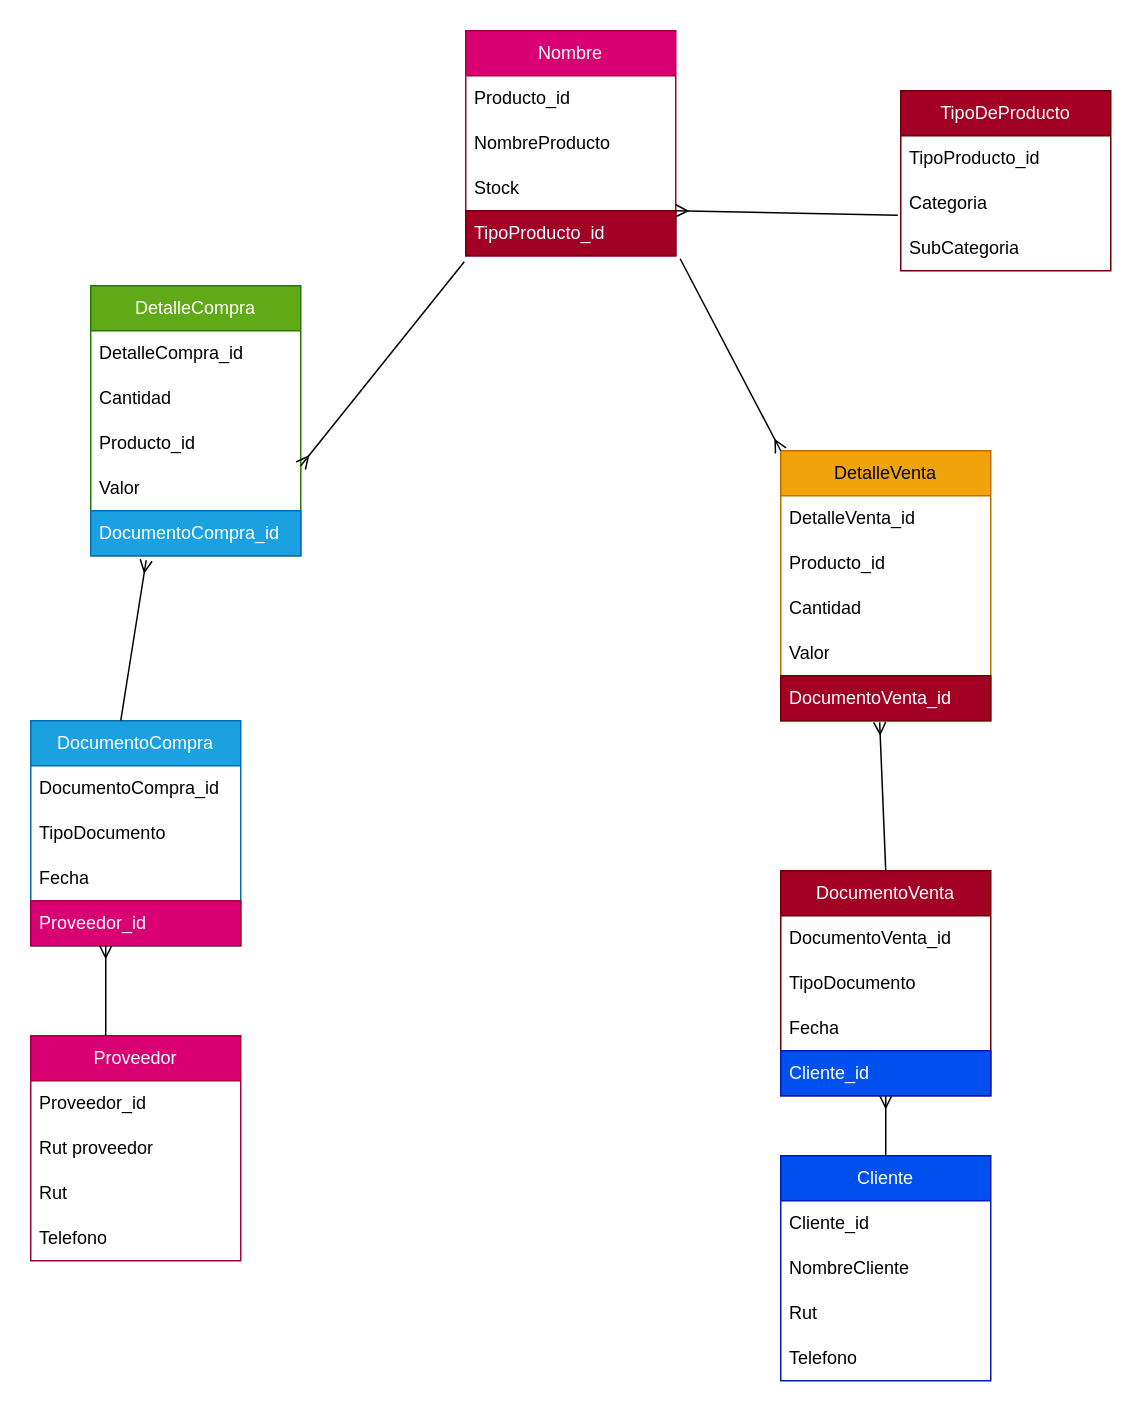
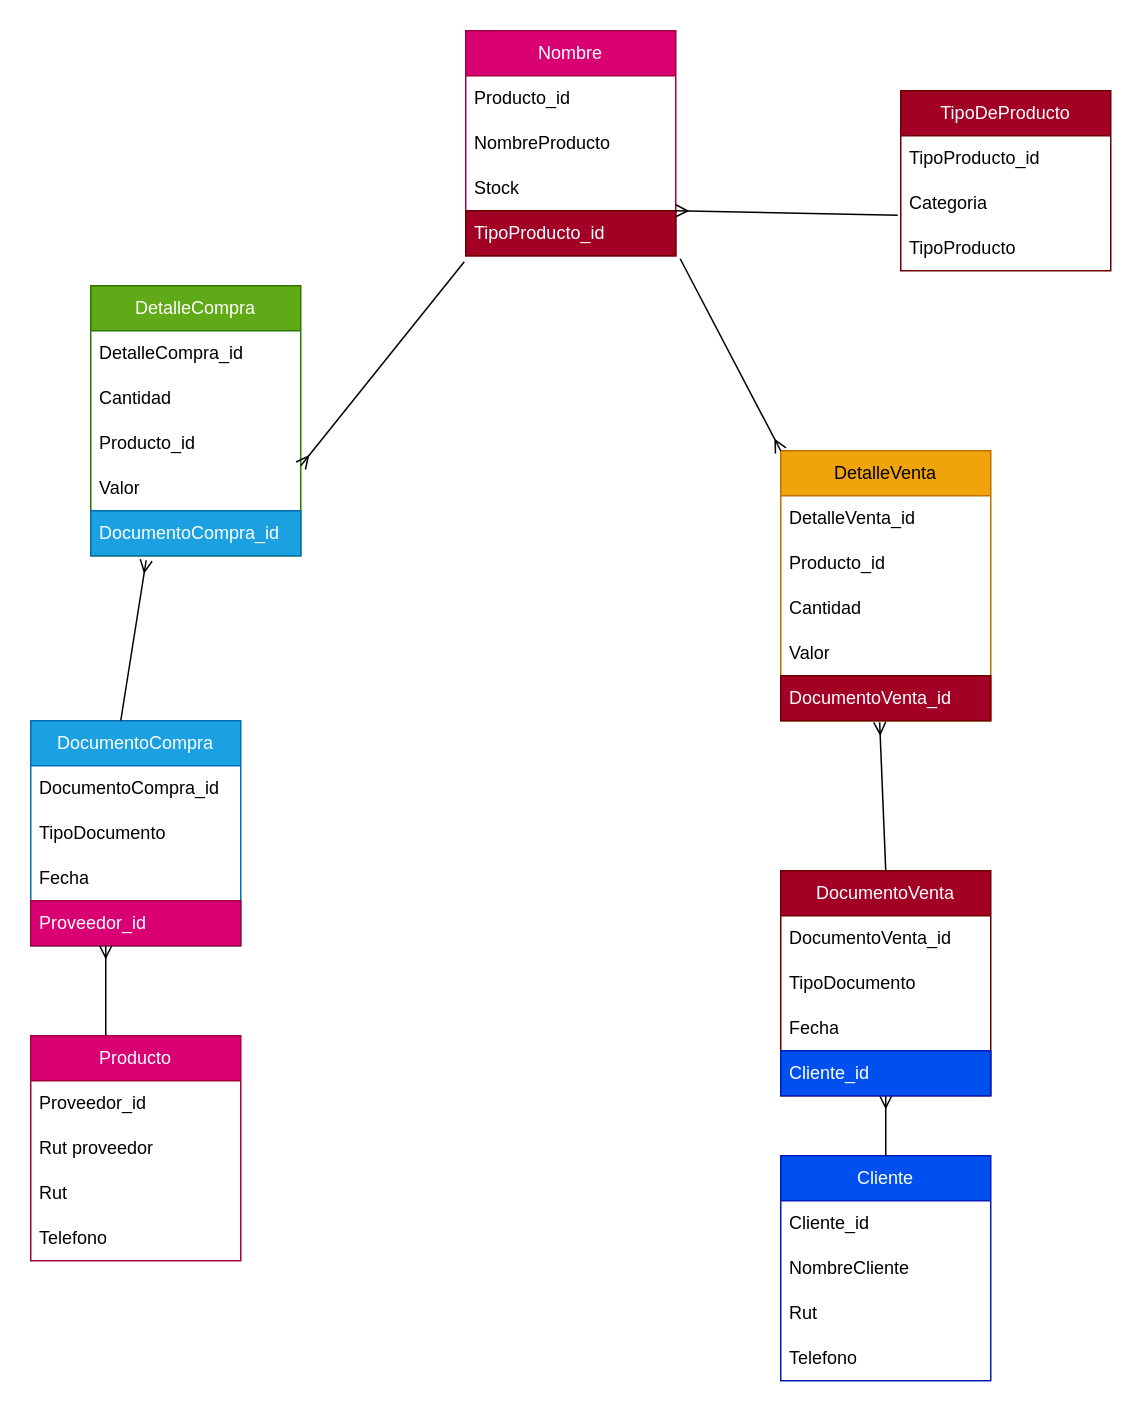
(968, 248) -> (968, 248)
(136, 1058) -> (136, 1058)
